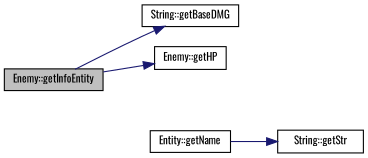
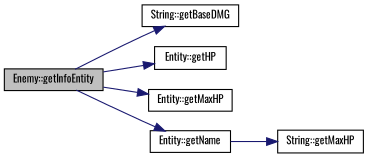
(190, 58) -> (190, 58)
none -> (190, 100)
none -> (116, 109)
(321, 142) -> (321, 142)
